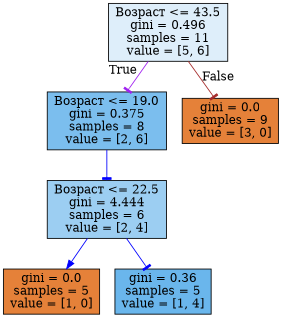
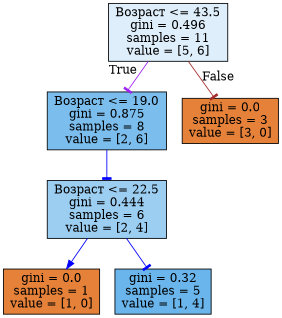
(107, 121) -> (107, 121)
(230, 121) -> (230, 121)
(107, 209) -> (107, 209)
(52, 292) -> (52, 292)
(163, 292) -> (163, 292)
